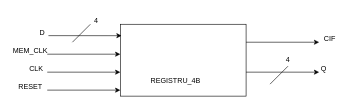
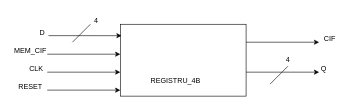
(30, 51) -> (30, 51)
